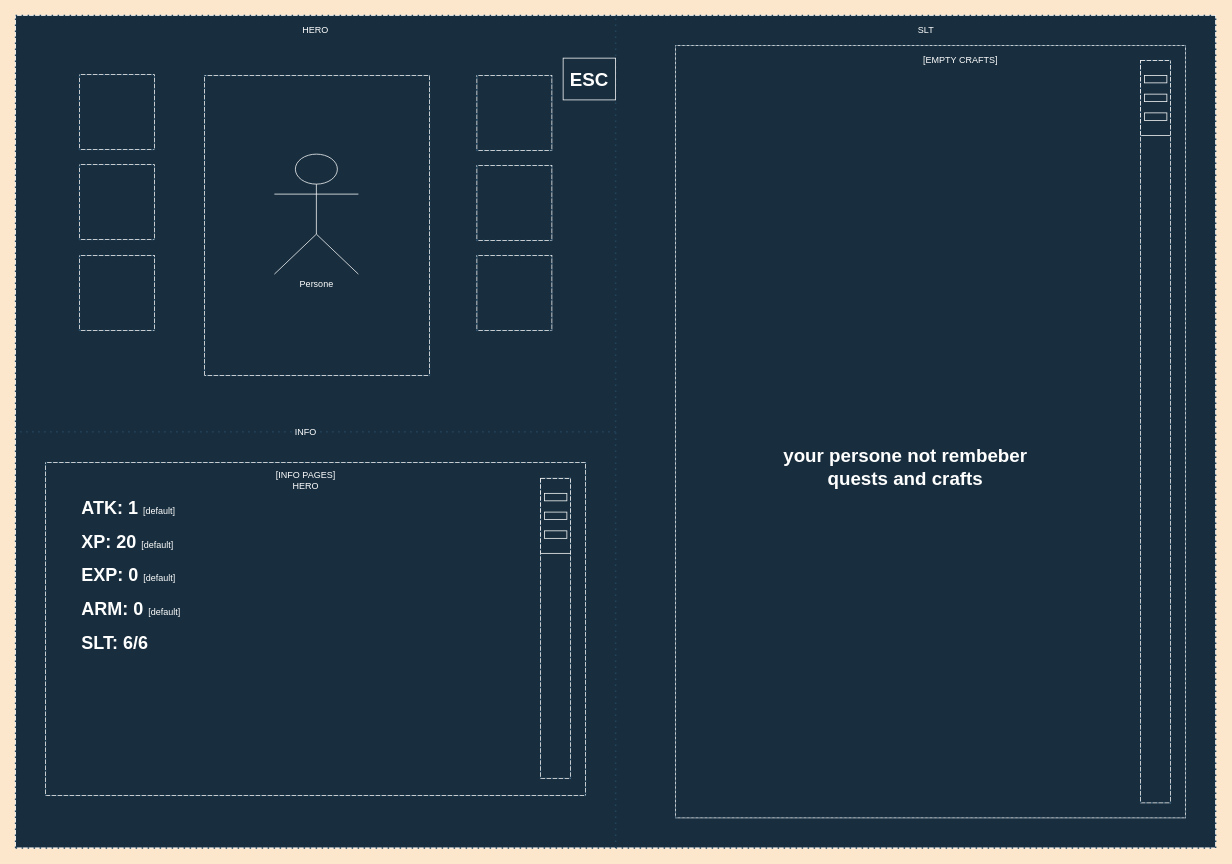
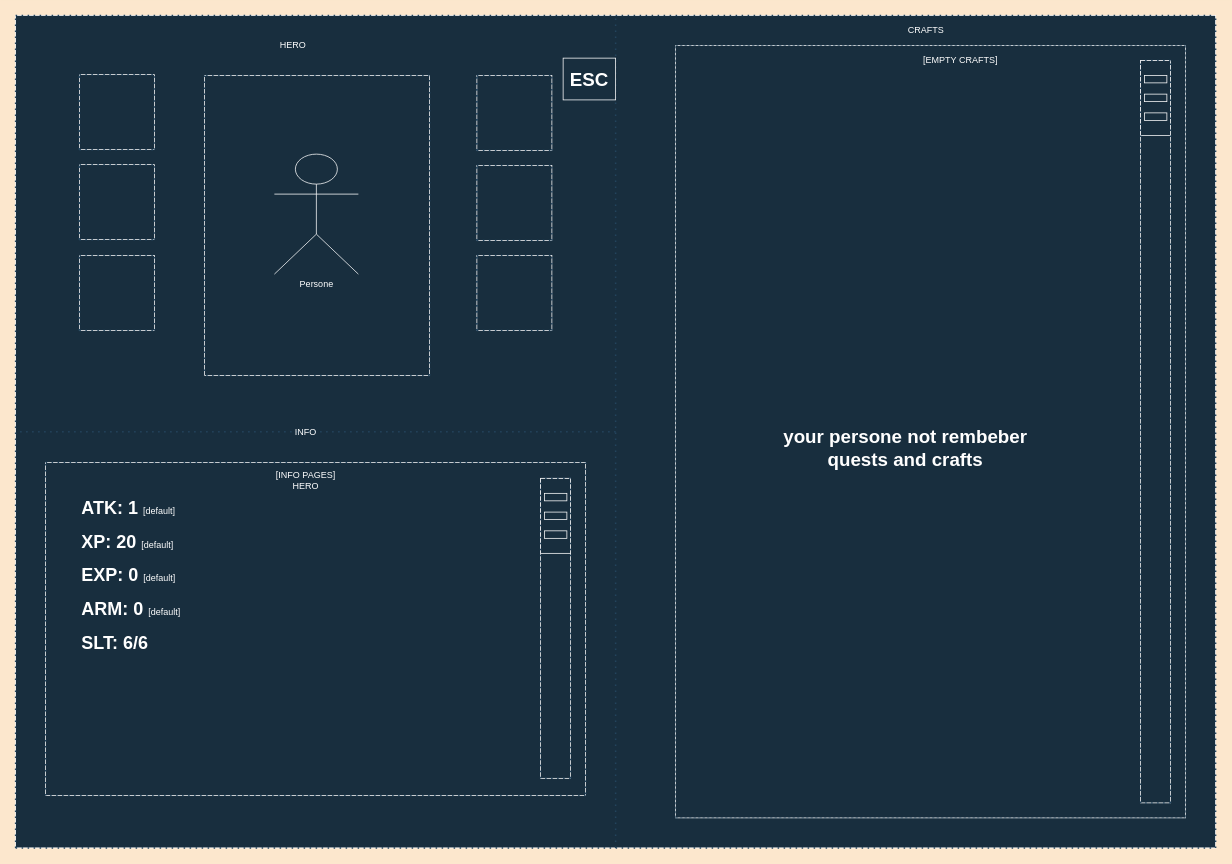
(315, 30) -> (293, 45)
(926, 30) -> (926, 30)
(905, 466) -> (905, 447)
